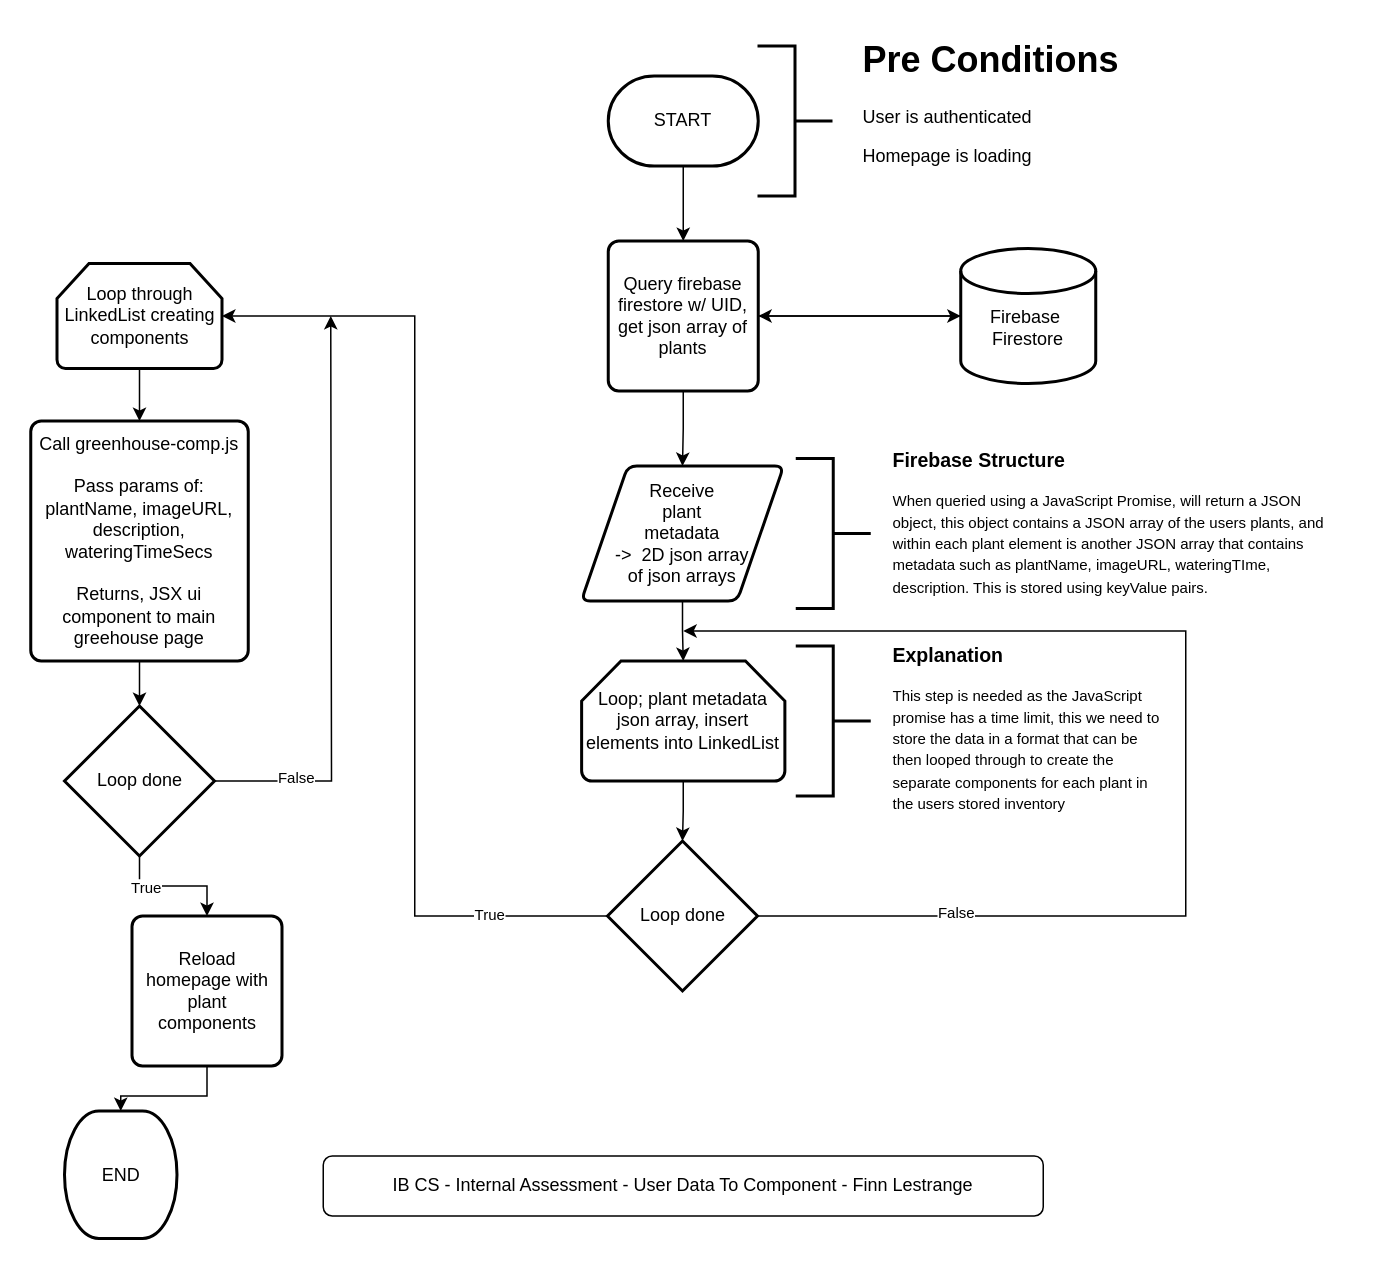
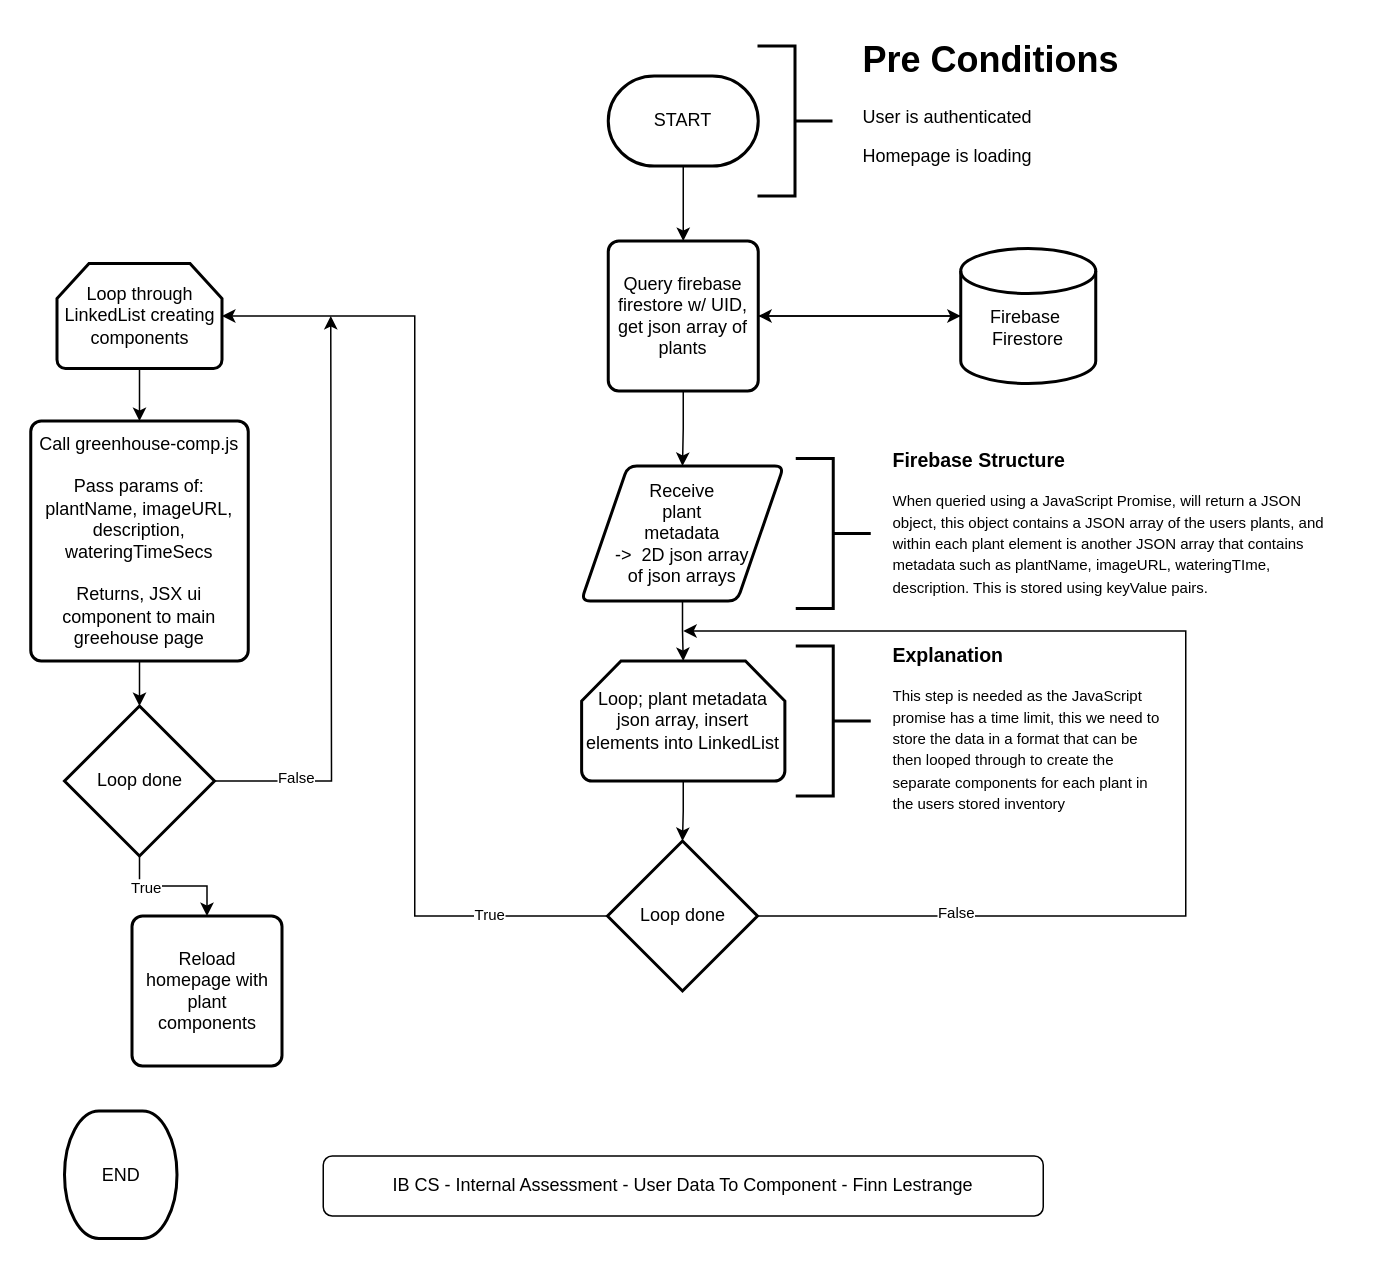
(177, 1096) -> none
